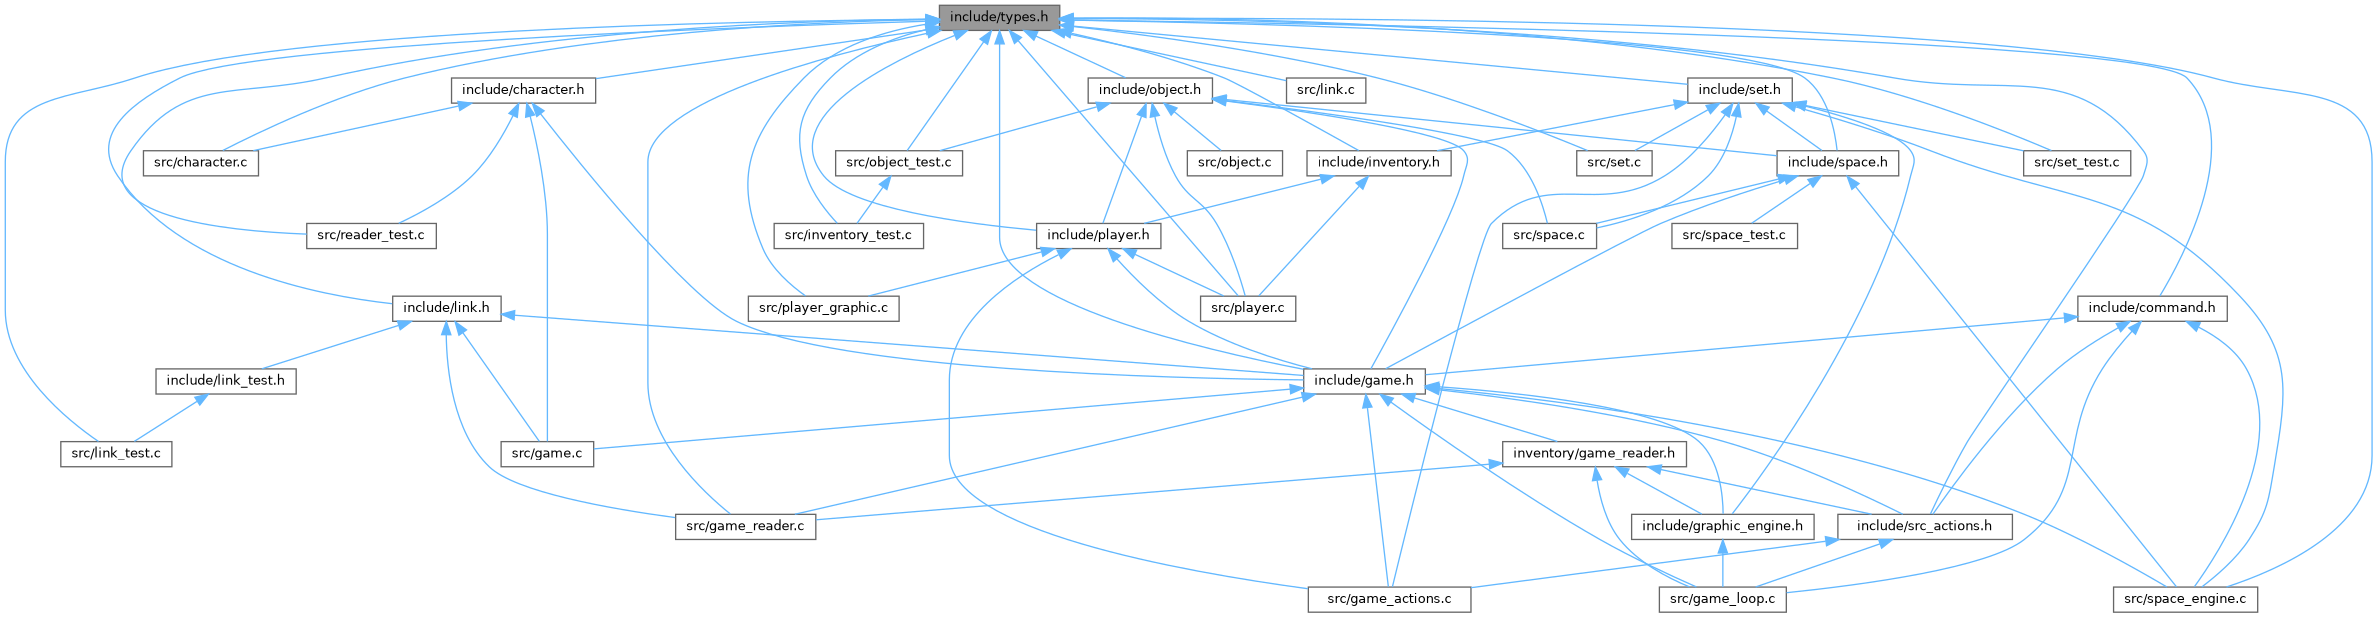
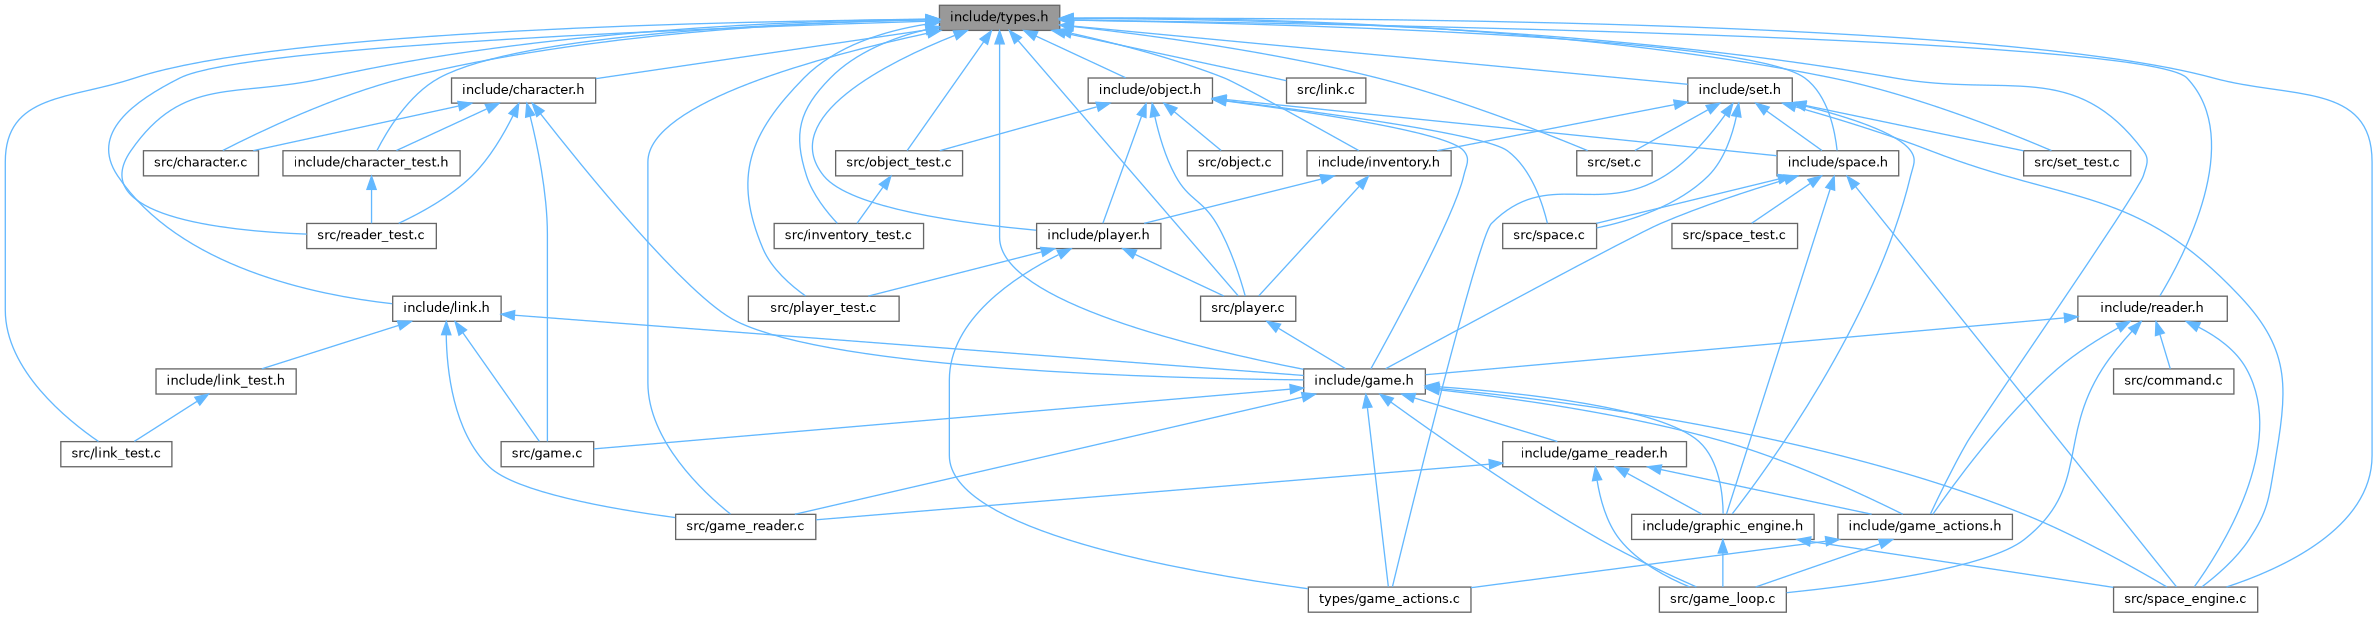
none -> (372, 163)
(824, 309) -> (824, 309)
(2153, 309) -> (2153, 309)
(1205, 330) -> (1312, 348)
none -> (1778, 352)
none -> (2174, 381)
(1595, 454) -> (1595, 454)
(1925, 527) -> (1925, 527)
none -> (1939, 561)
(1390, 600) -> (1390, 600)
